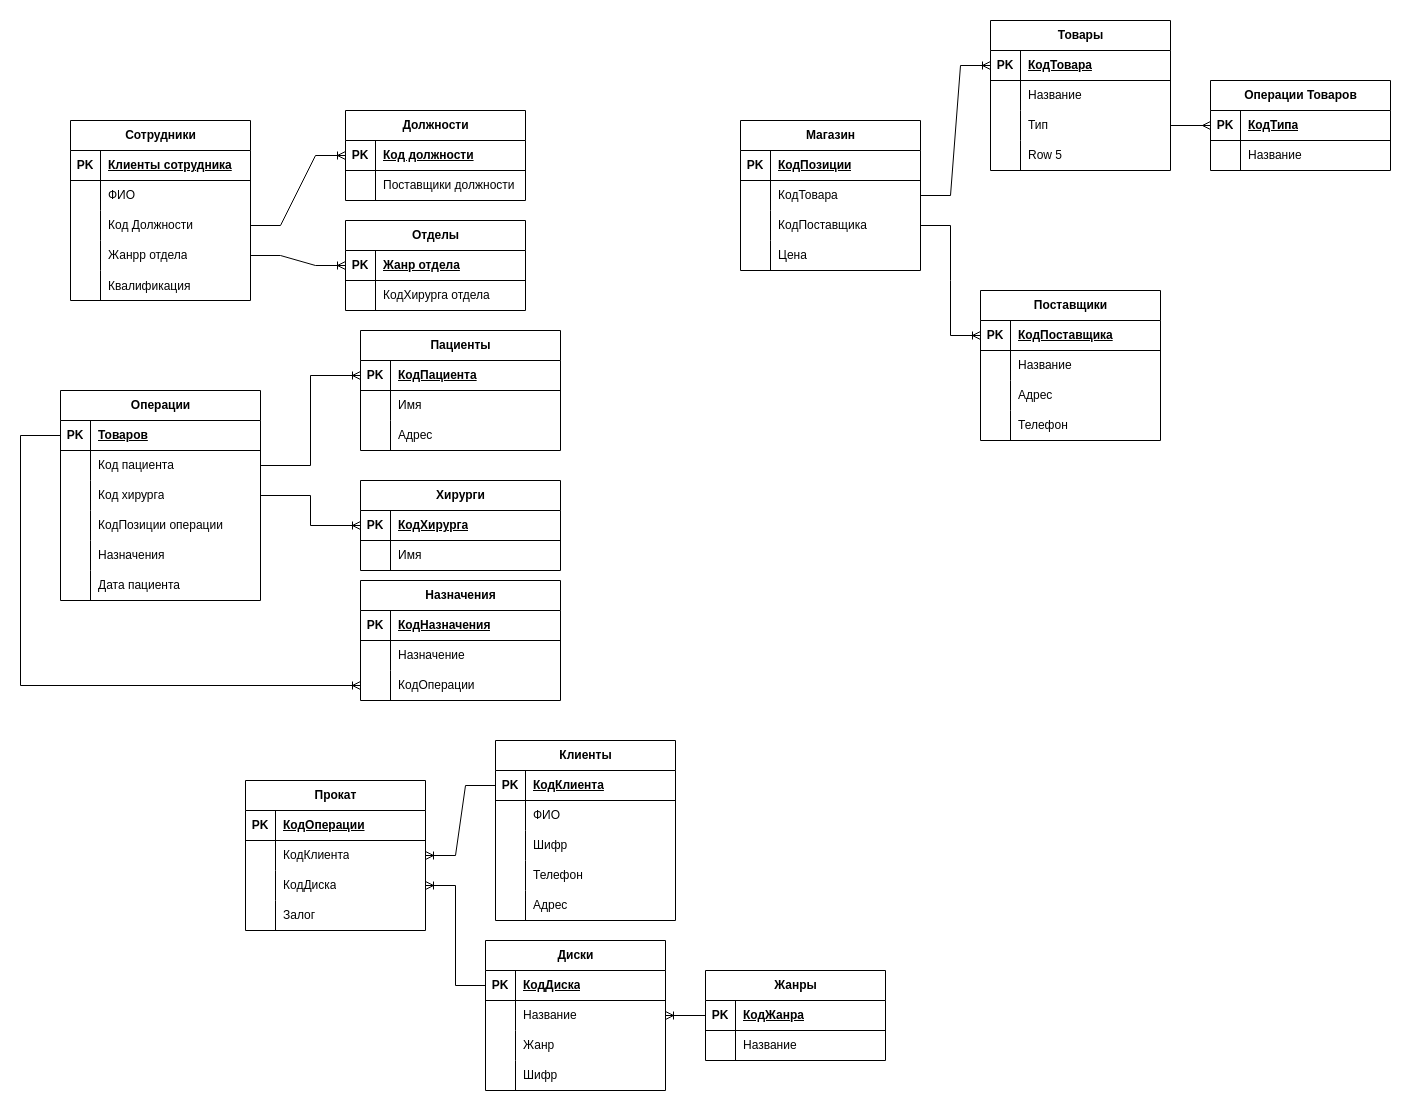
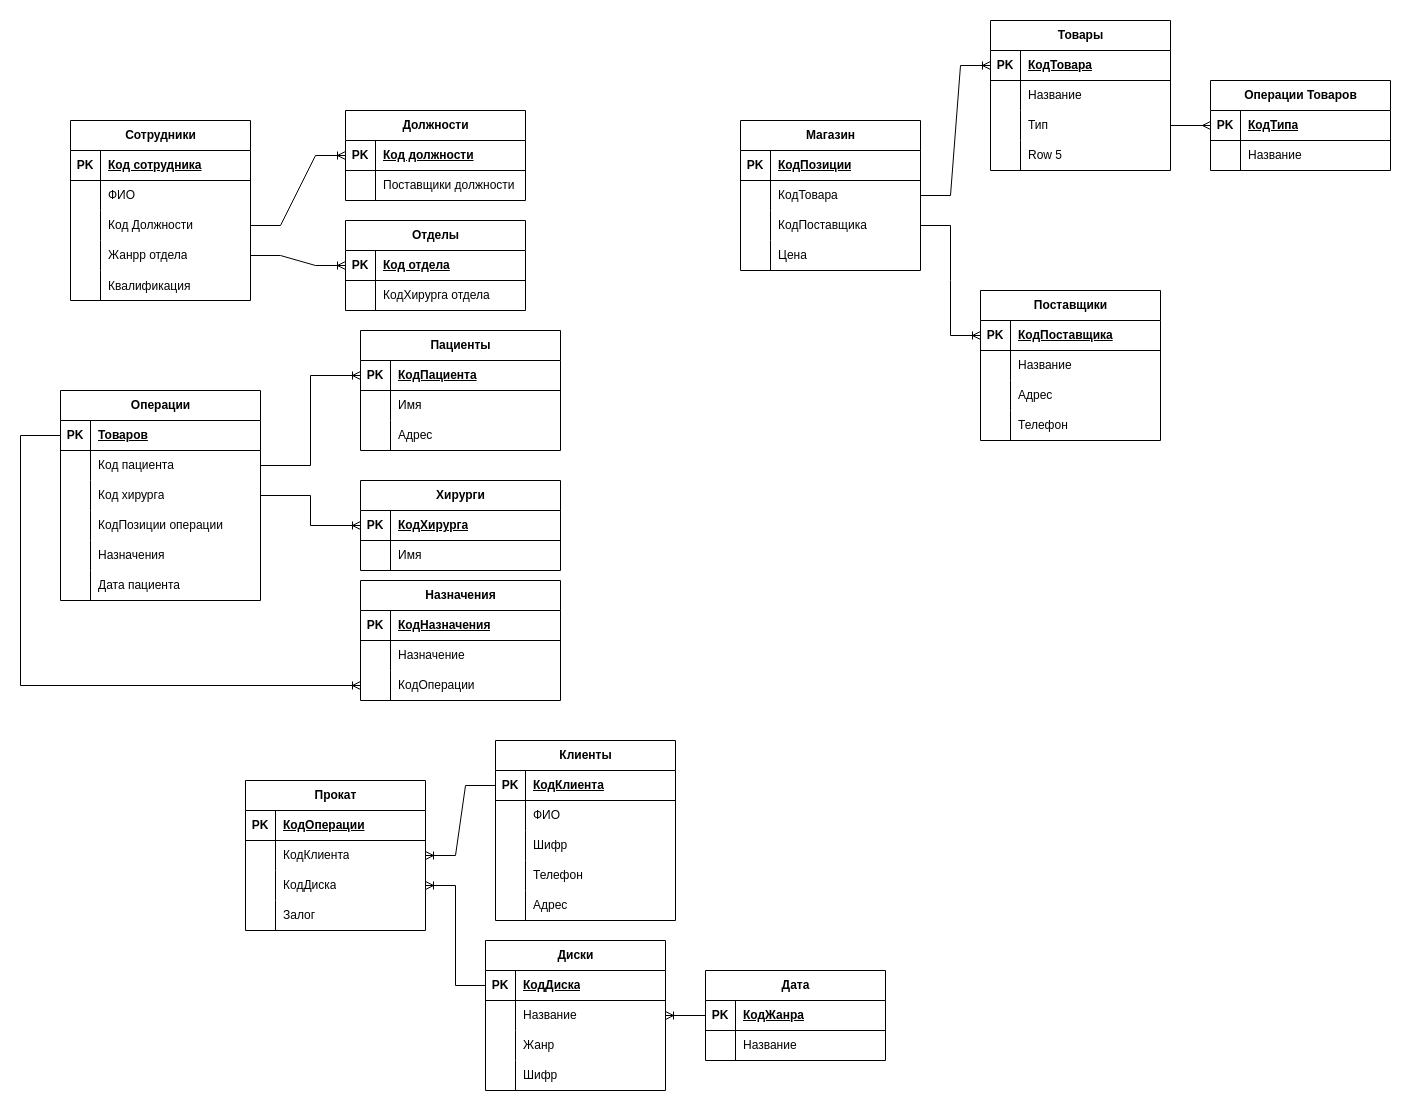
(167, 166) -> (154, 166)
(419, 266) -> (416, 266)
(796, 986) -> (796, 986)
